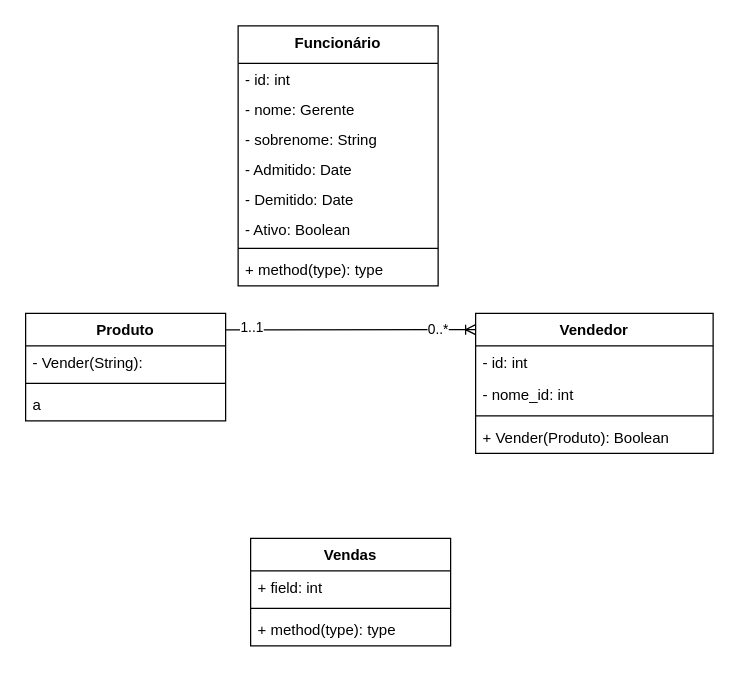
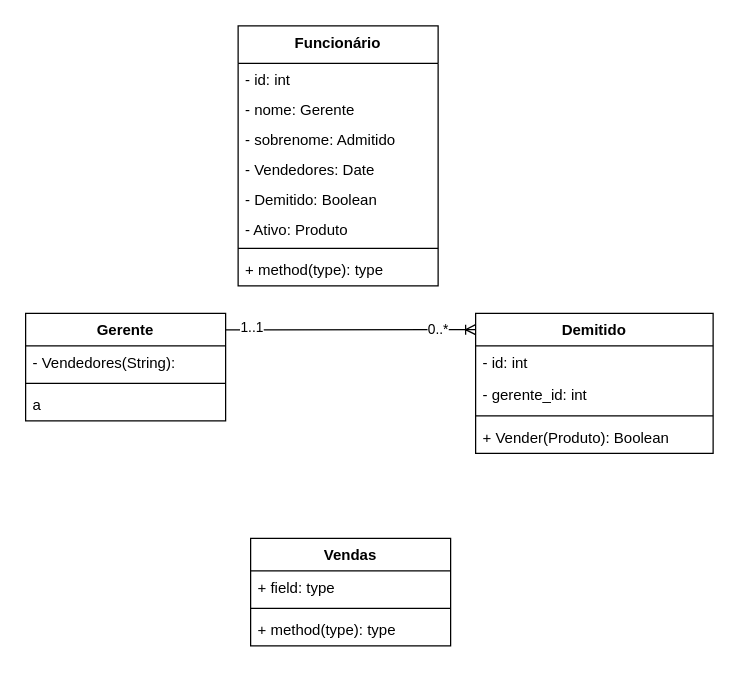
(317, 140) -> (323, 140)
(302, 170) -> (315, 170)
(302, 200) -> (313, 200)
(302, 230) -> (304, 230)
(125, 330) -> (125, 330)
(594, 330) -> (594, 330)
(98, 363) -> (115, 363)
(532, 395) -> (544, 395)
(296, 588) -> (302, 588)
